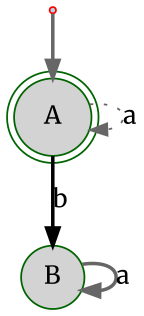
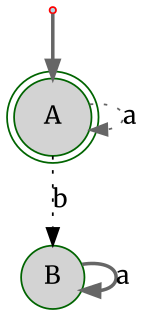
(53, 192) -> (53, 192)
